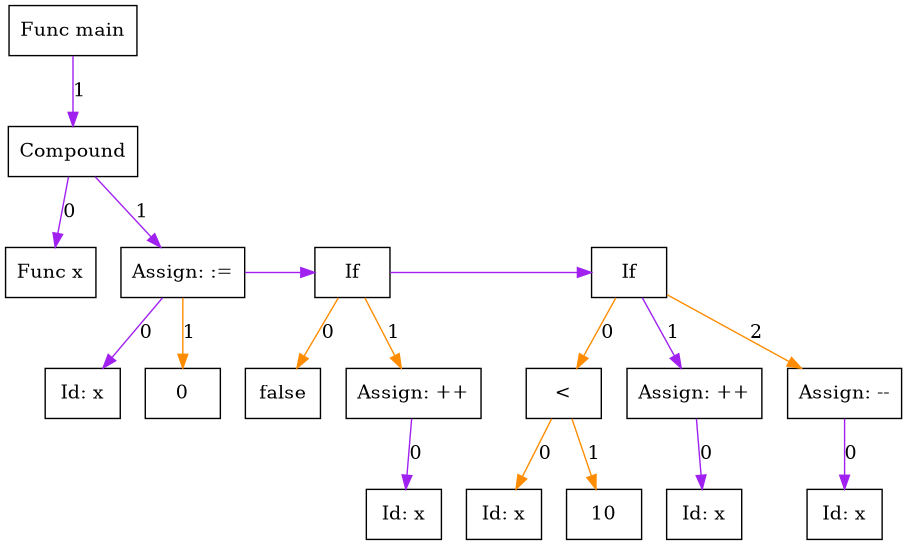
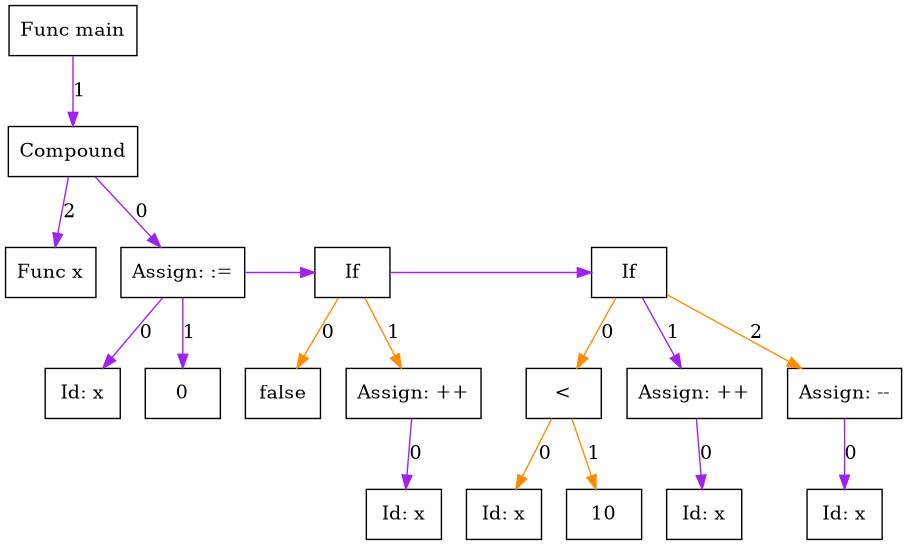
(70, 212) -> (70, 212)
(143, 212) -> (143, 212)
(183, 326) -> (183, 326)
